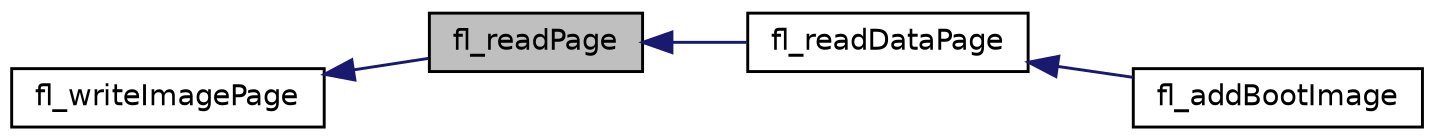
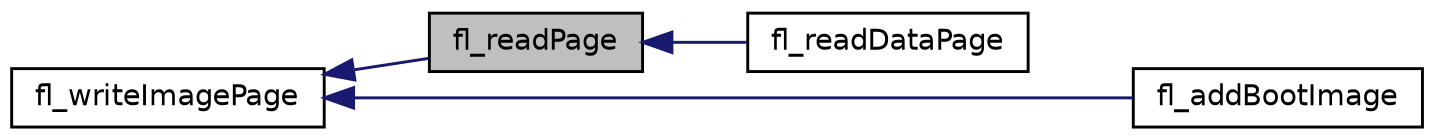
(1095, 72) -> (744, 98)
